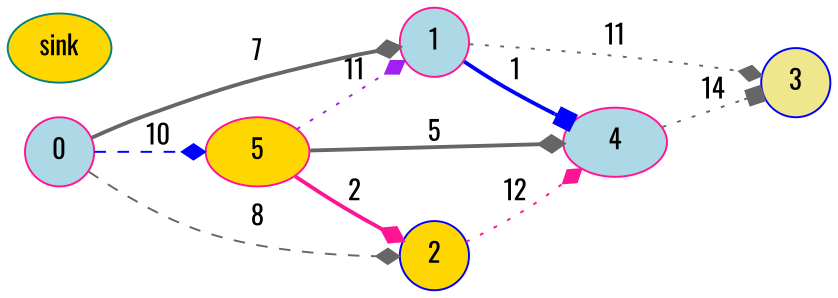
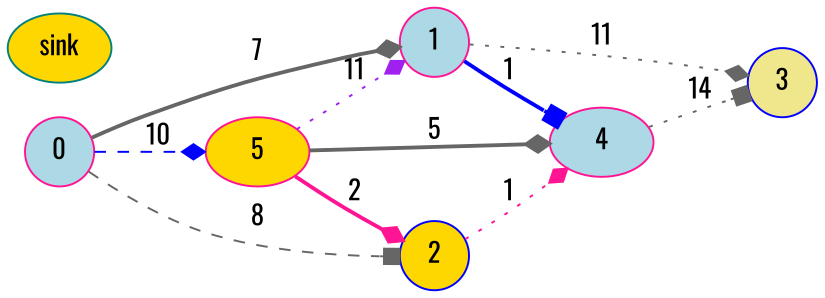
(516, 193) -> (509, 193)
(225, 238) -> (227, 238)
